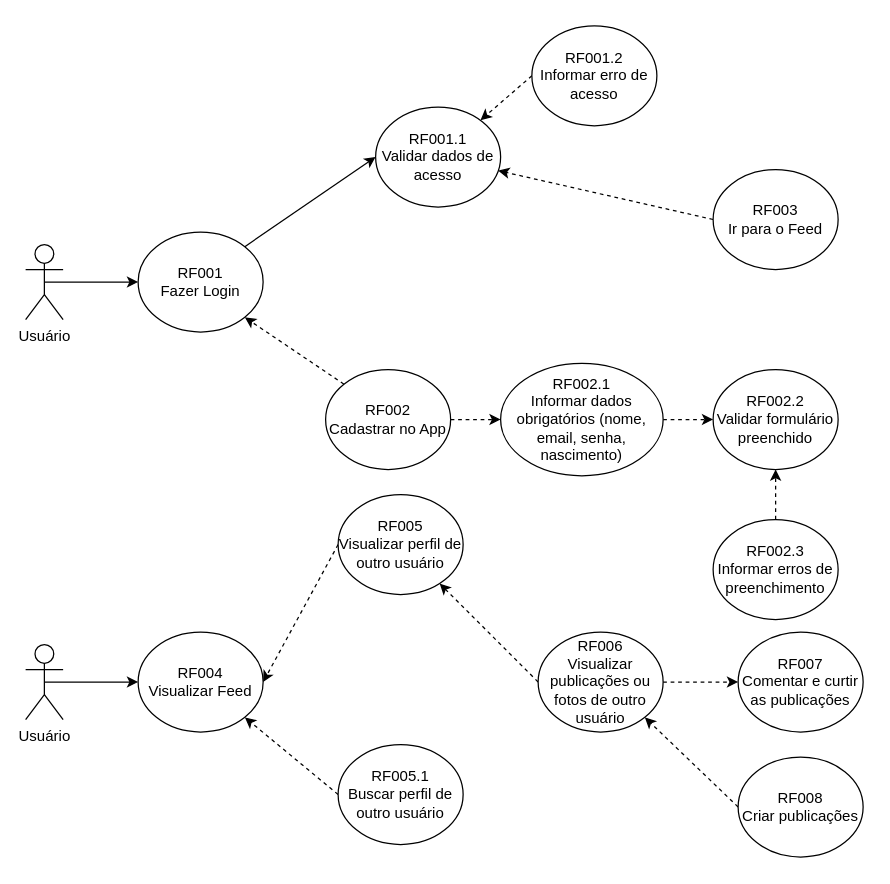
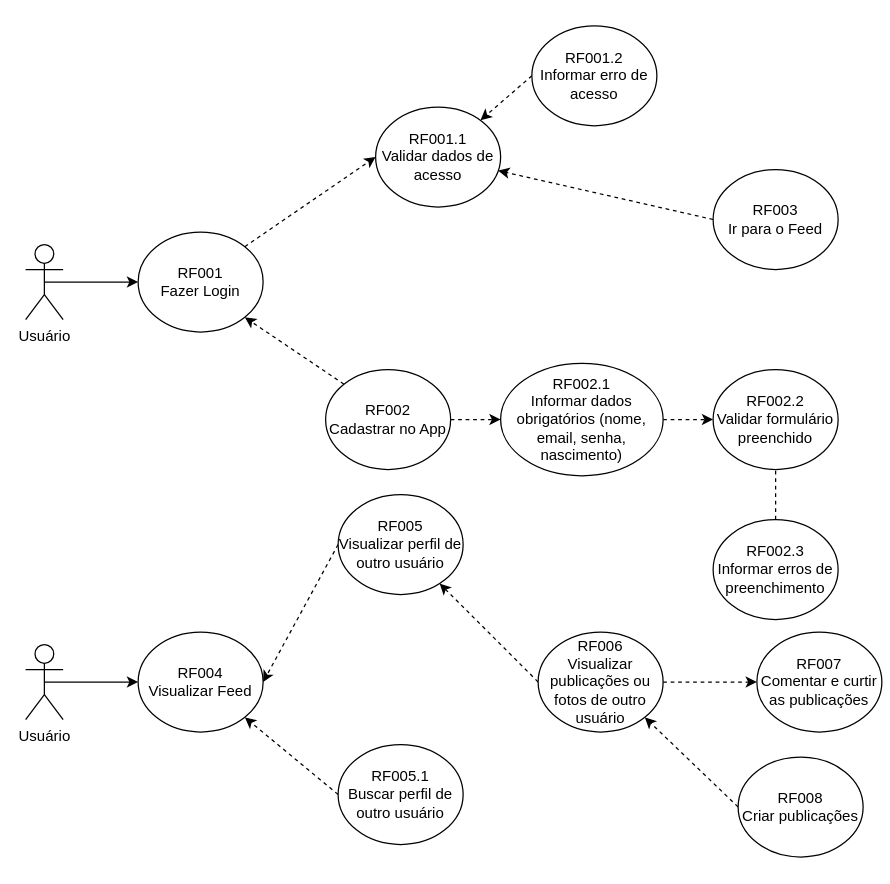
(307, 204) -> (307, 204)
(776, 479) -> (776, 476)
(801, 682) -> (819, 682)
